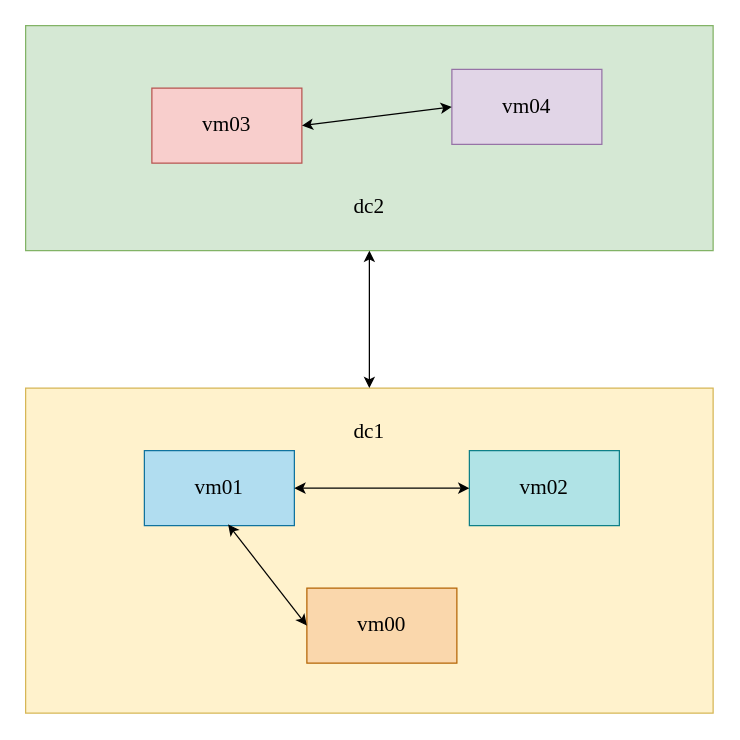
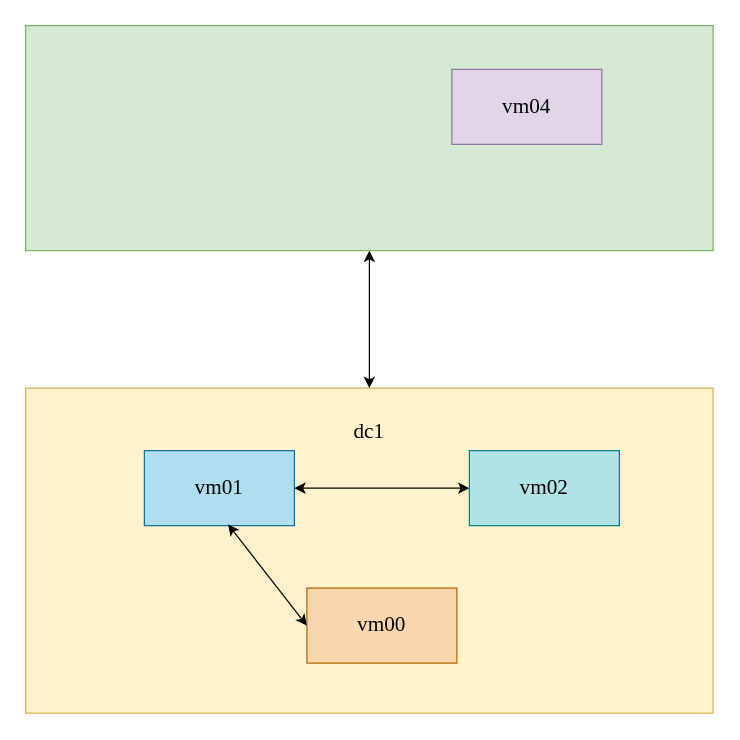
(376, 116) -> none
(227, 126) -> none
(369, 207) -> none
